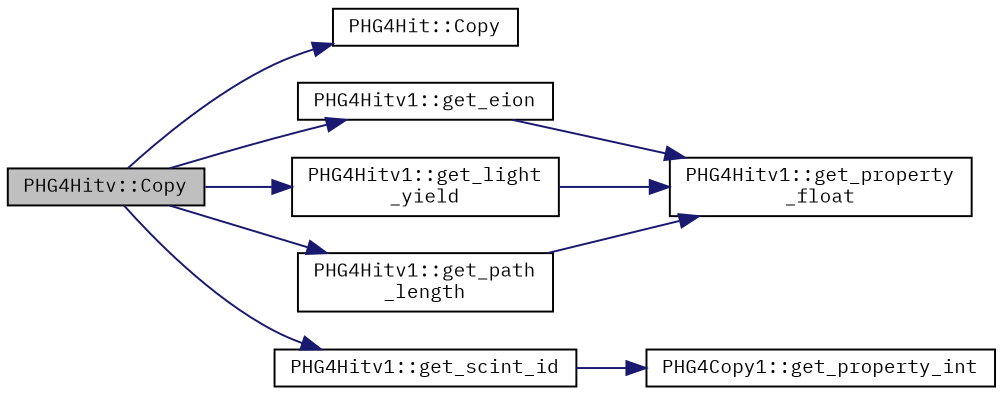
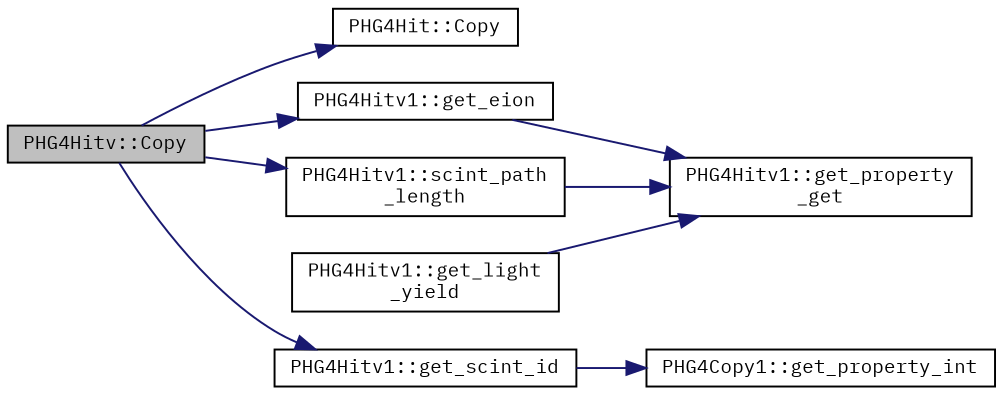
(239, 187) -> none
(821, 187) -> (821, 187)
(425, 282) -> (425, 187)
